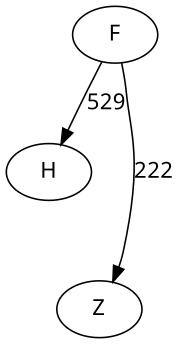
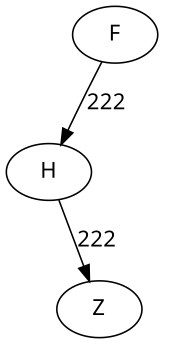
(106, 103) -> (106, 103)
(134, 165) -> (71, 233)
